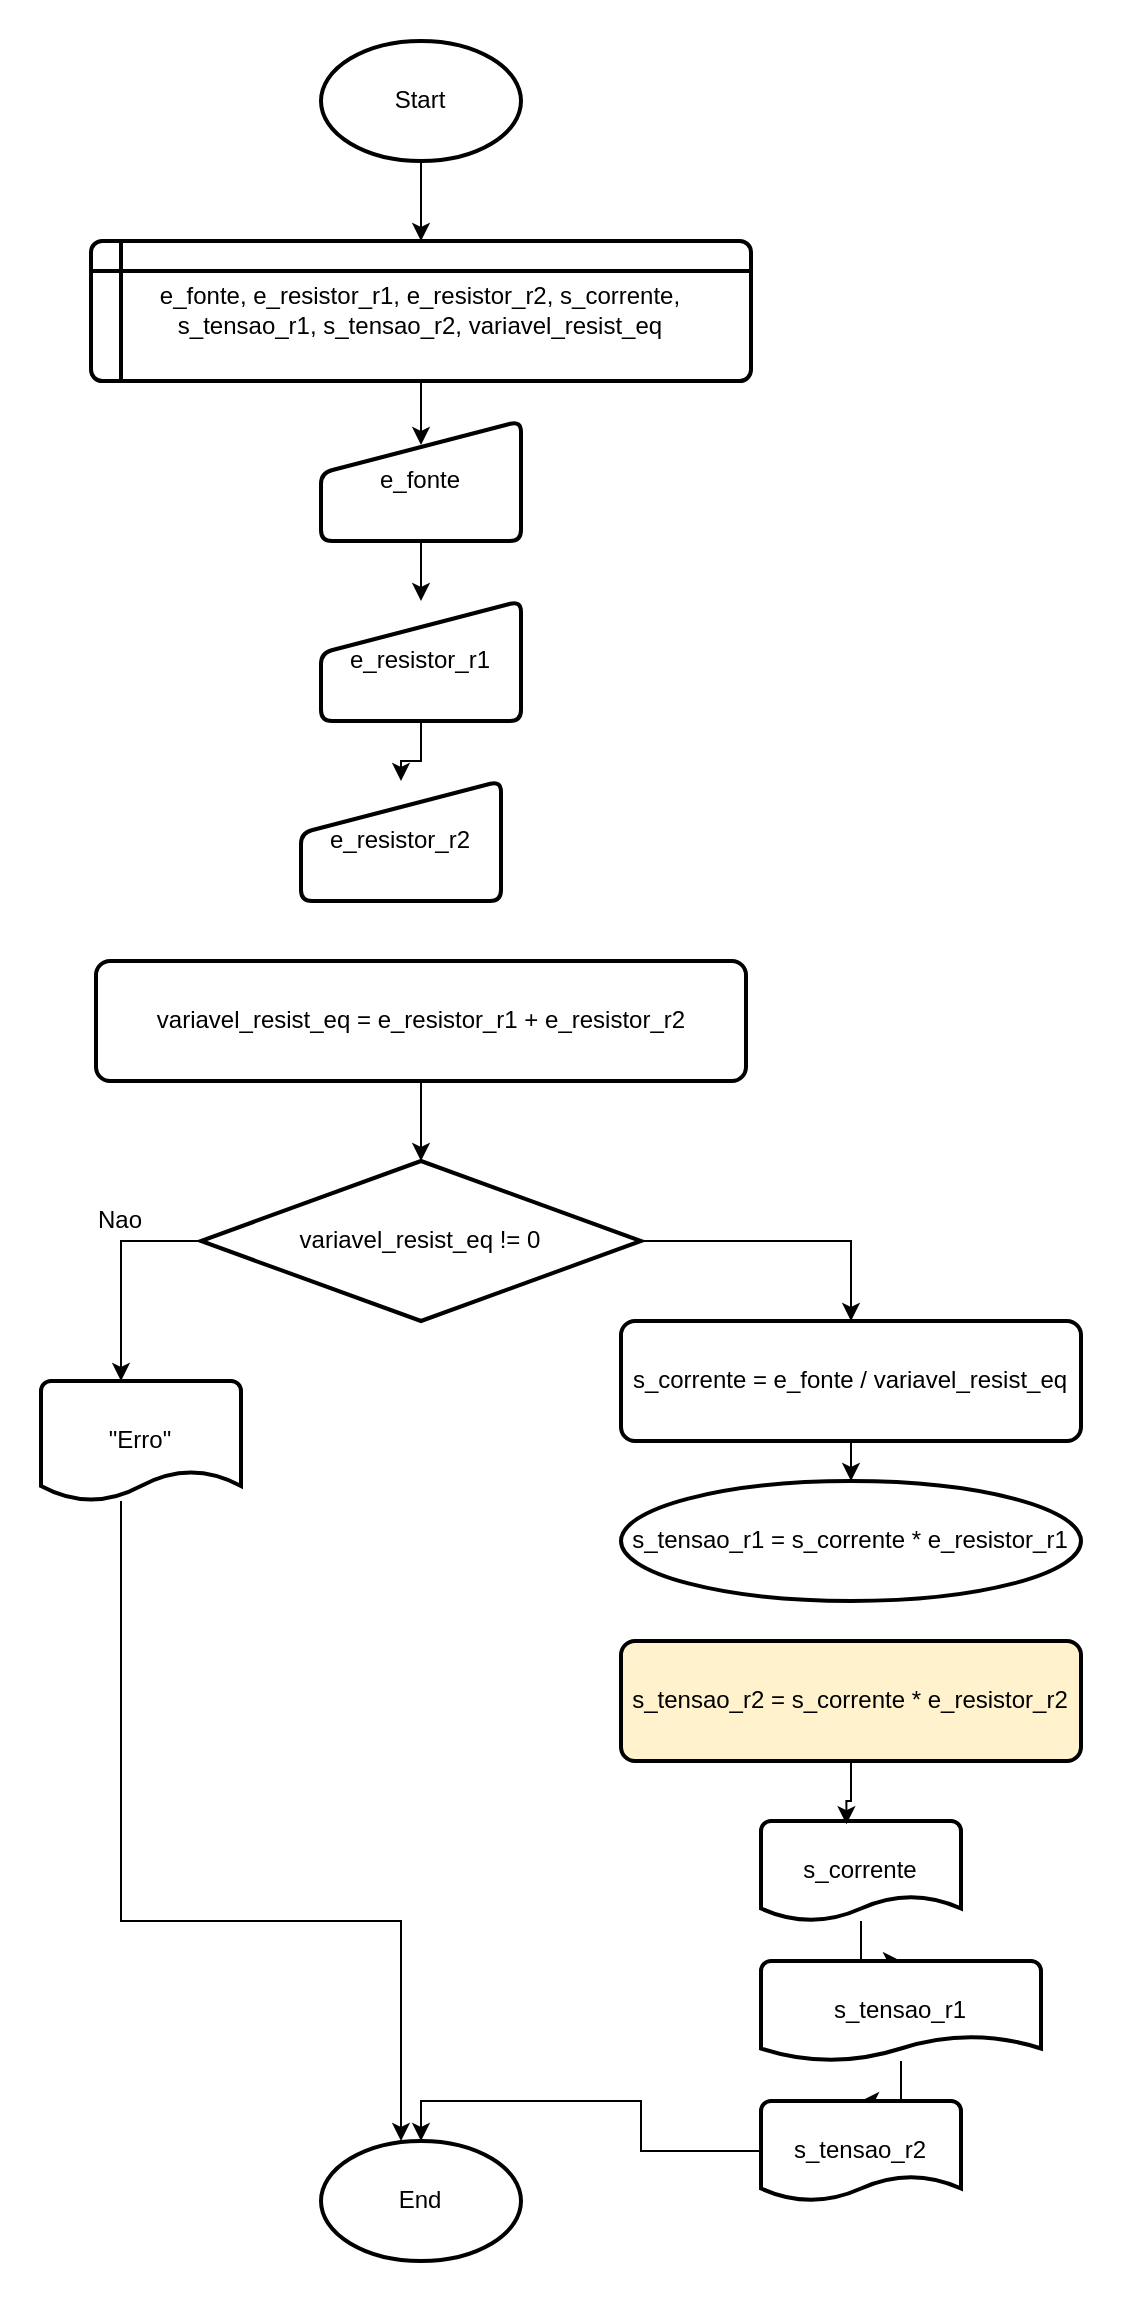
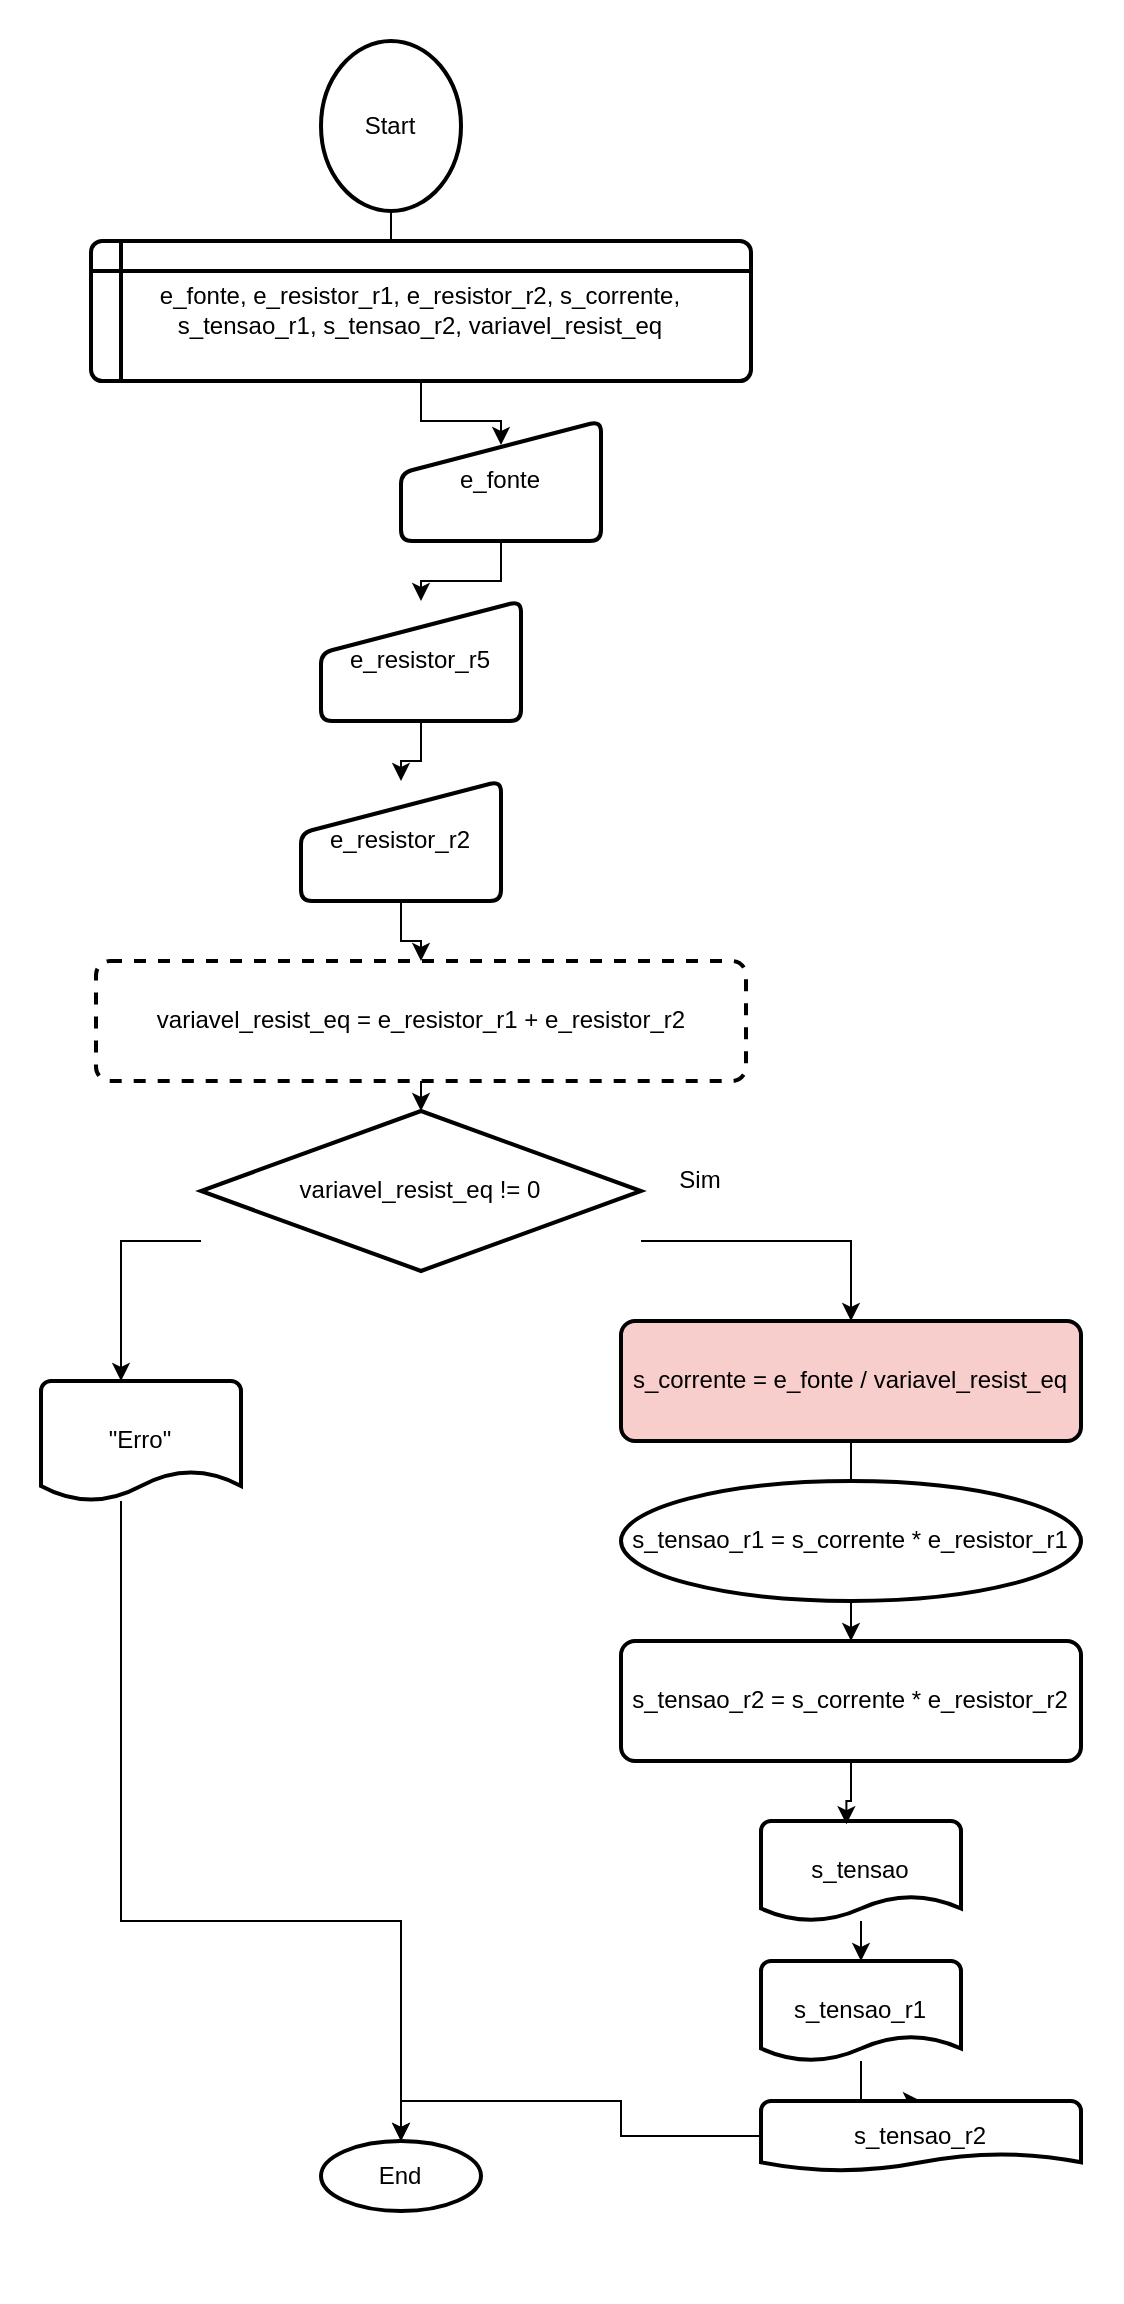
(421, 101) -> (391, 126)
(421, 481) -> (501, 481)
(421, 661) -> (421, 661)
none -> (401, 934)
(421, 1021) -> (421, 1021)
none -> (701, 1181)
(121, 1221) -> none
(421, 1241) -> (421, 1191)
(851, 1381) -> (851, 1381)
(851, 1466) -> (851, 1471)
none -> (851, 1628)
(851, 1701) -> (851, 1701)
(861, 1871) -> (861, 1871)
(901, 2011) -> (861, 2011)
(861, 2151) -> (921, 2136)
(421, 2201) -> (401, 2176)
